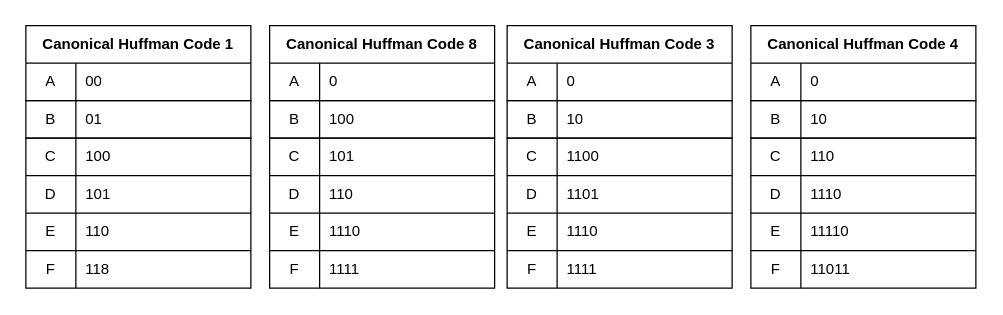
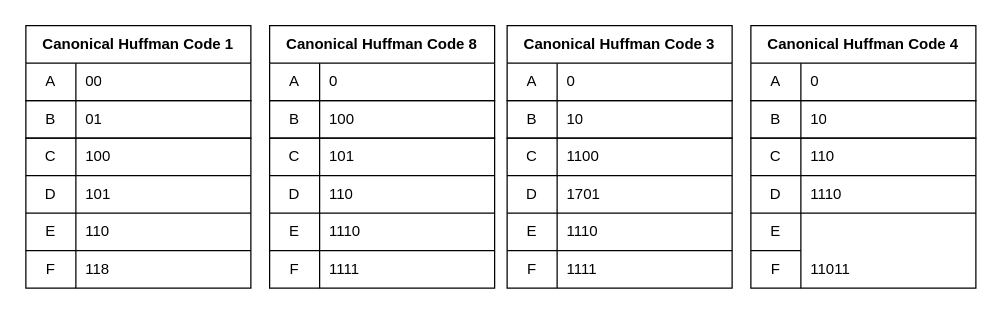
(584, 194) -> (584, 194)
(888, 232) -> none
